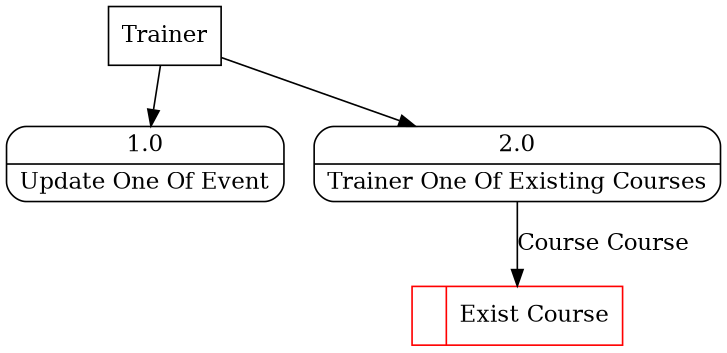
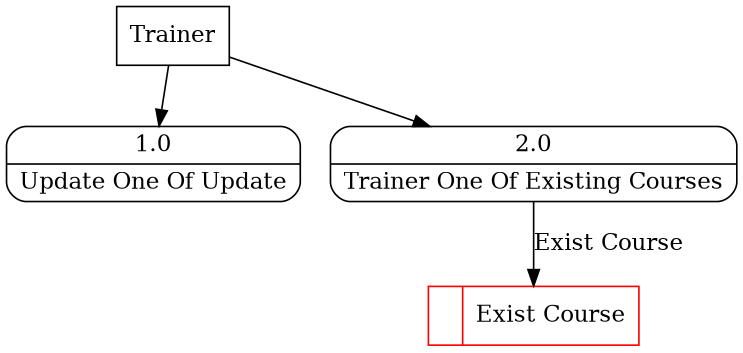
(145, 182) -> (153, 182)
(604, 244) -> (609, 244)
